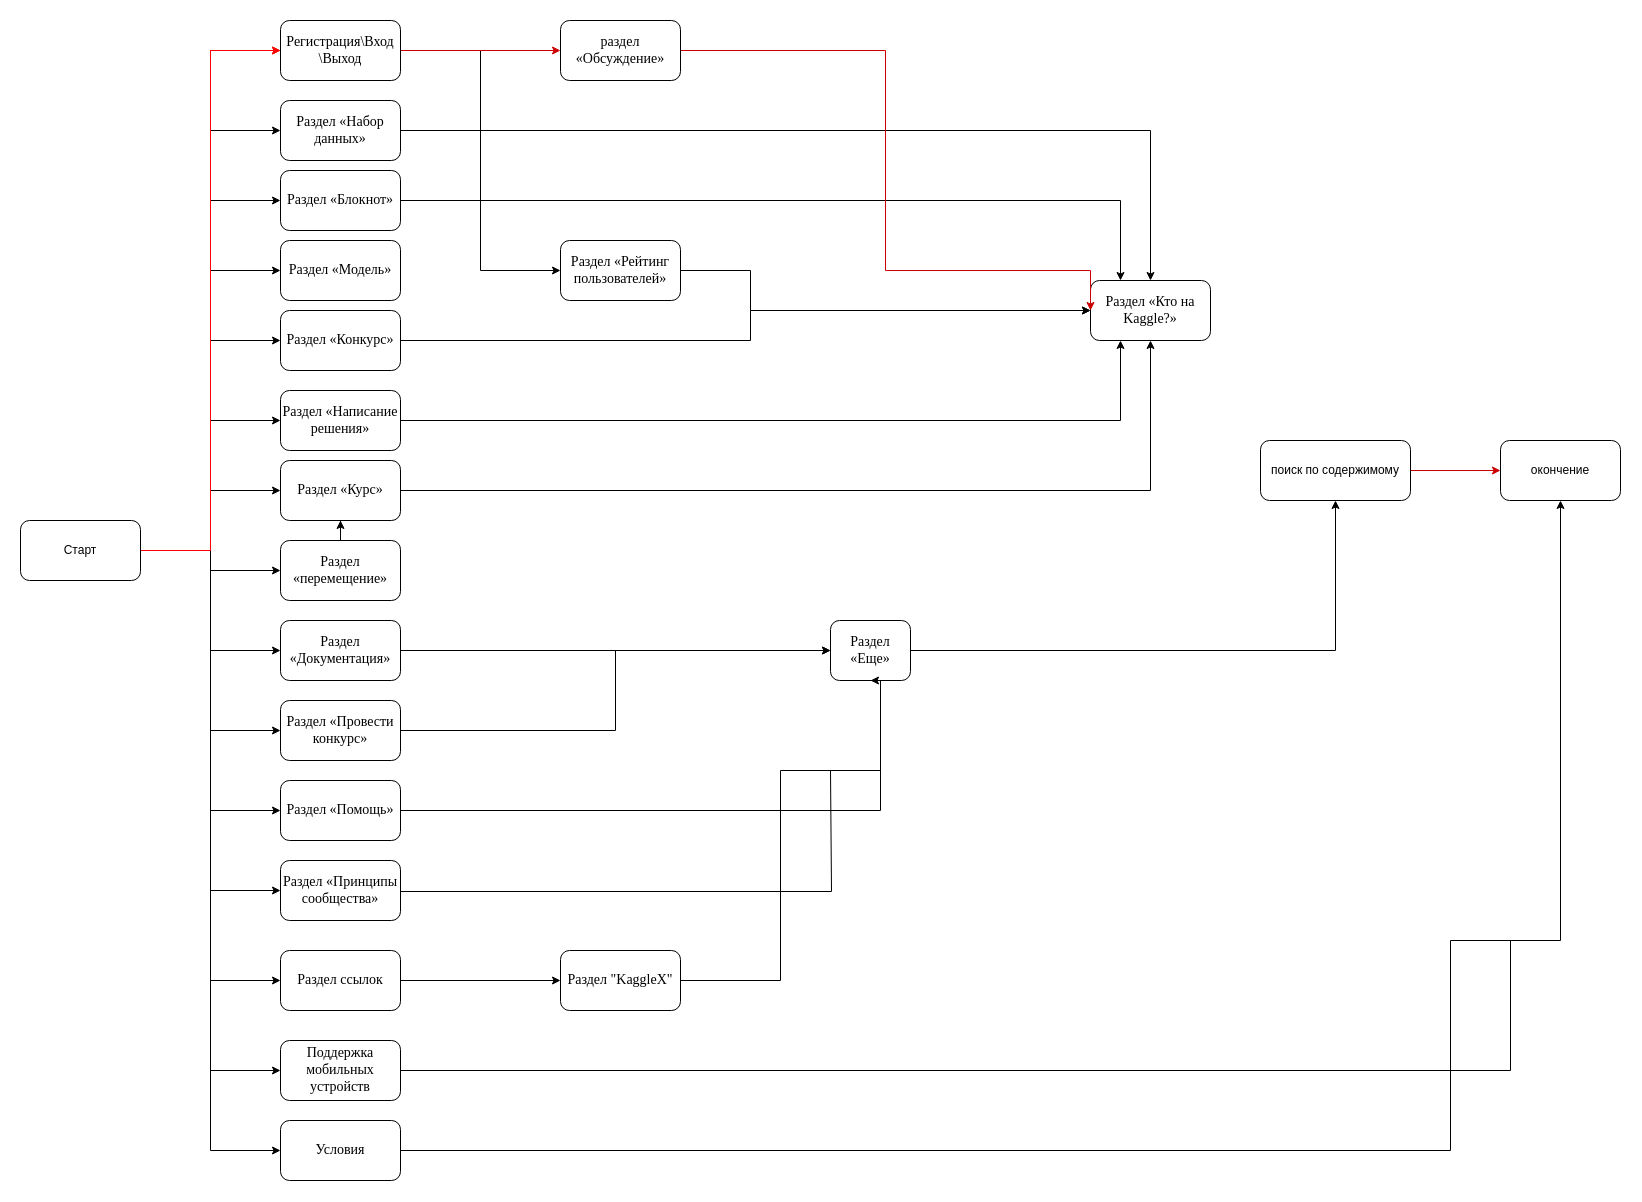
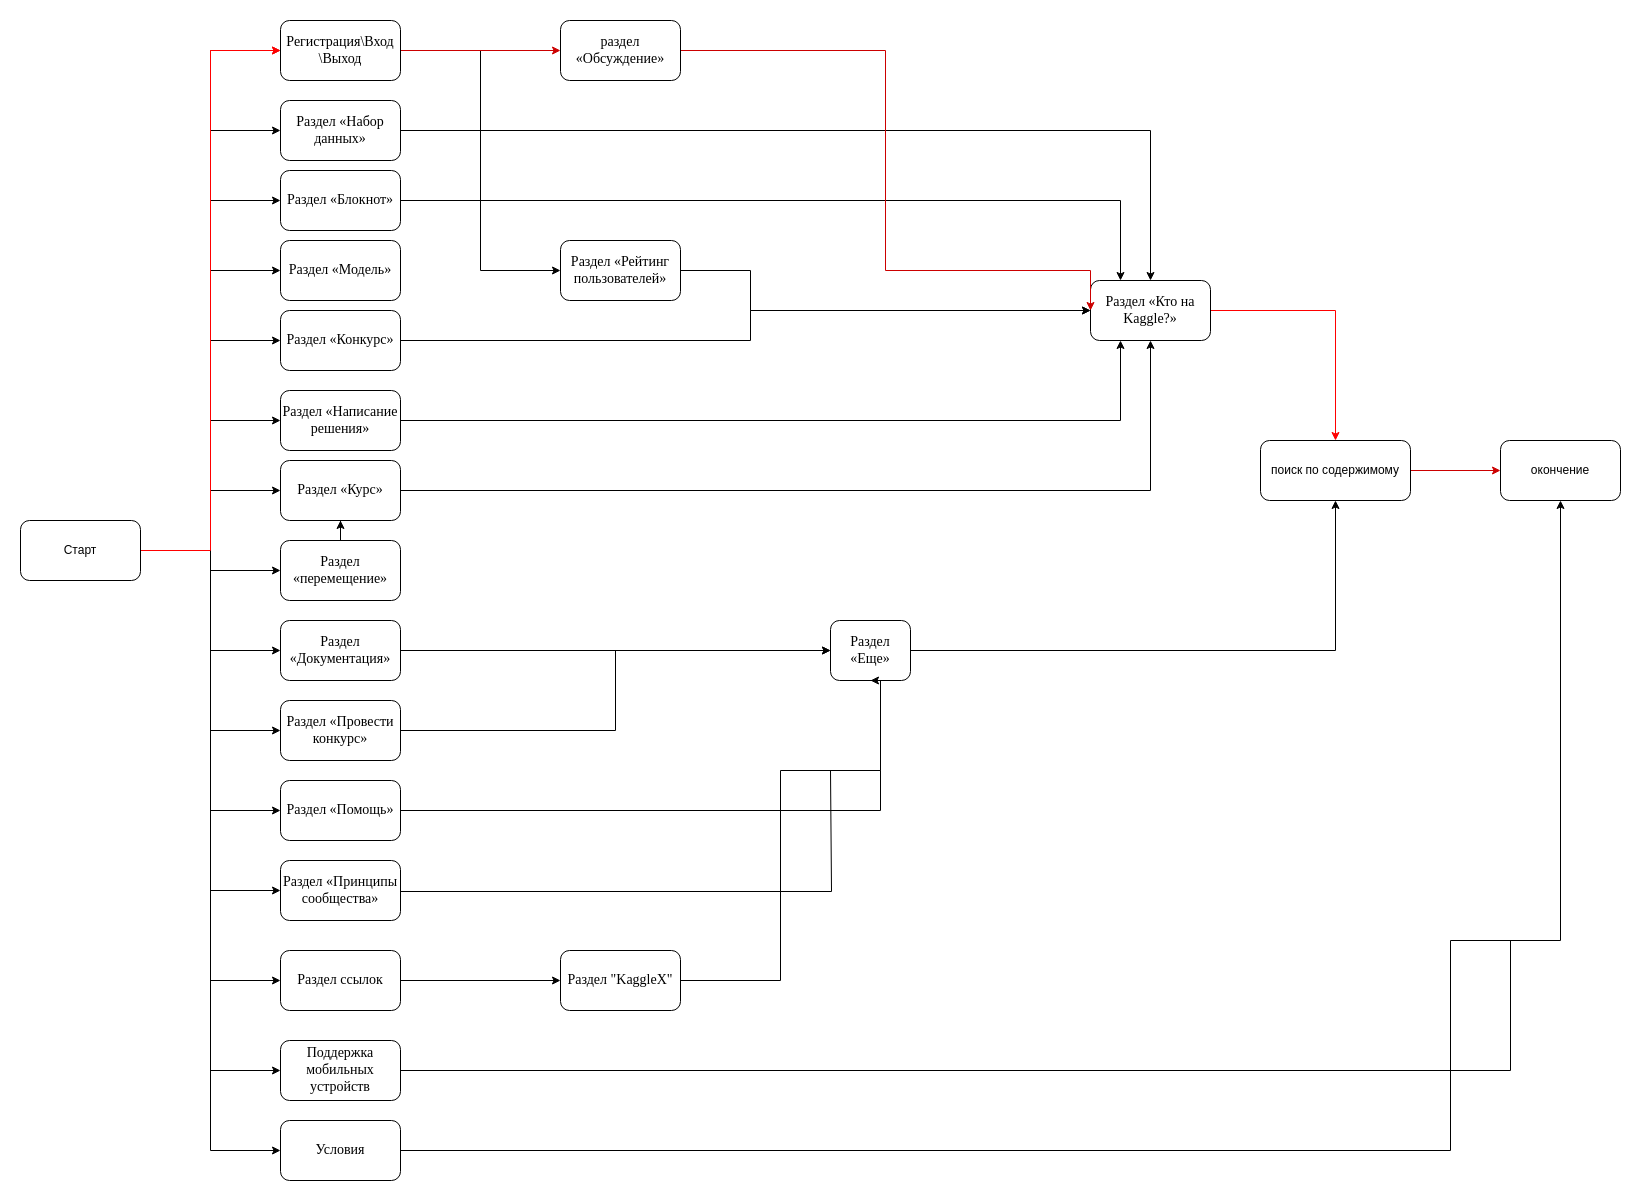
none -> (1335, 311)
